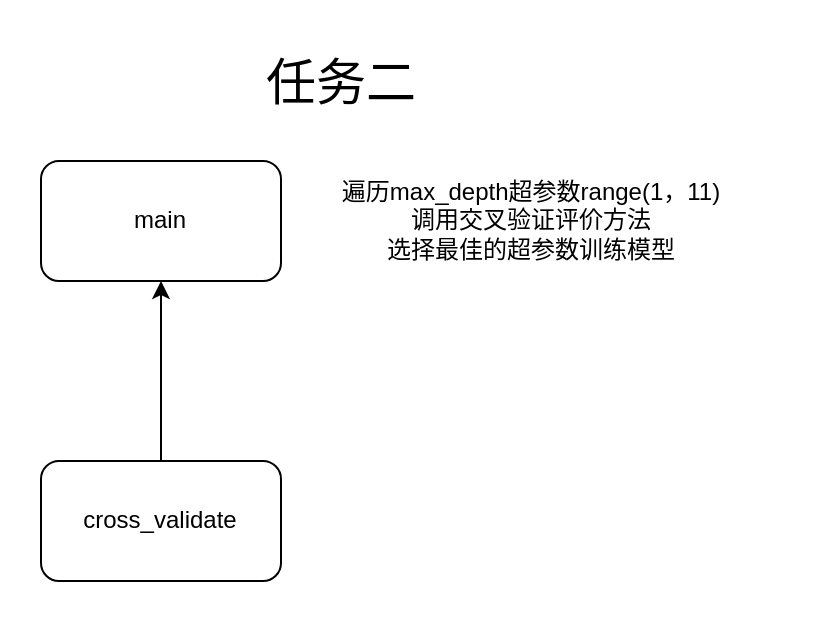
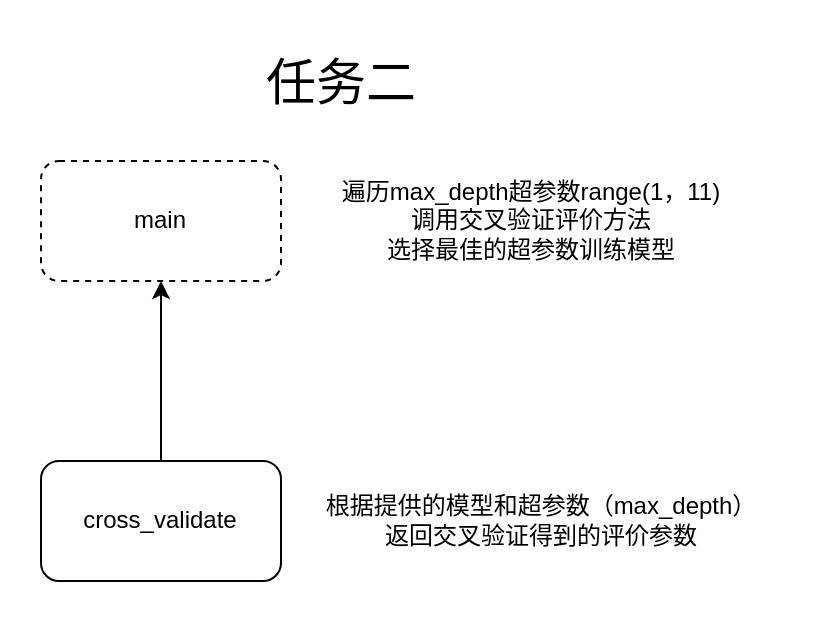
(161, 221) -> (161, 221)
none -> (541, 521)
